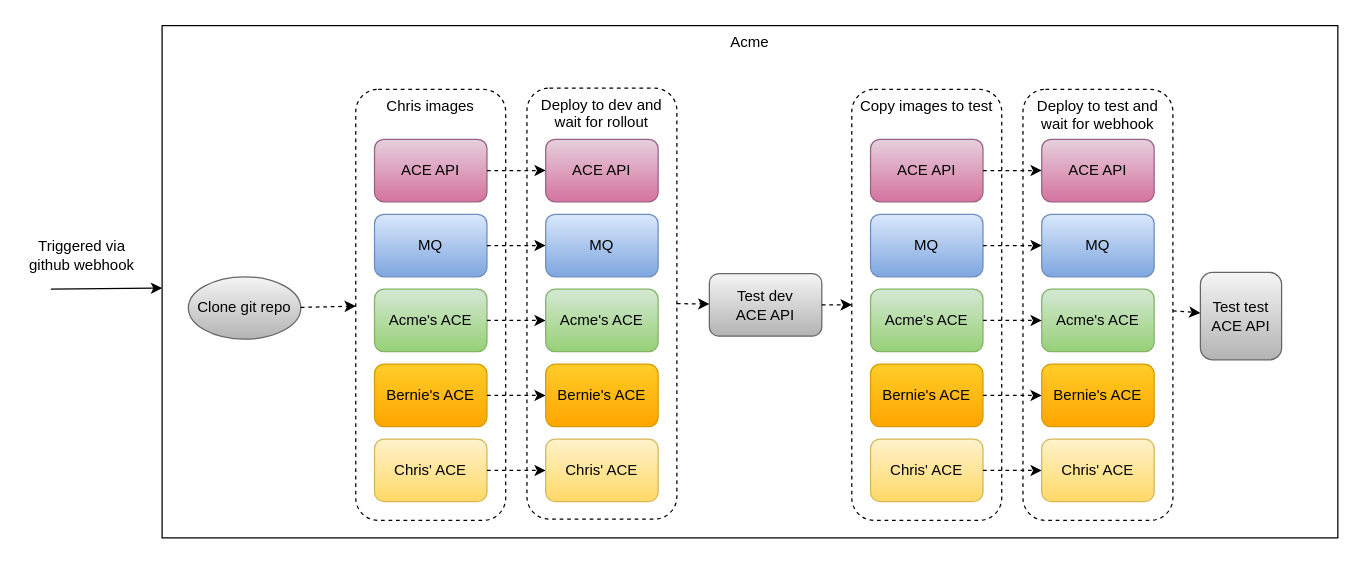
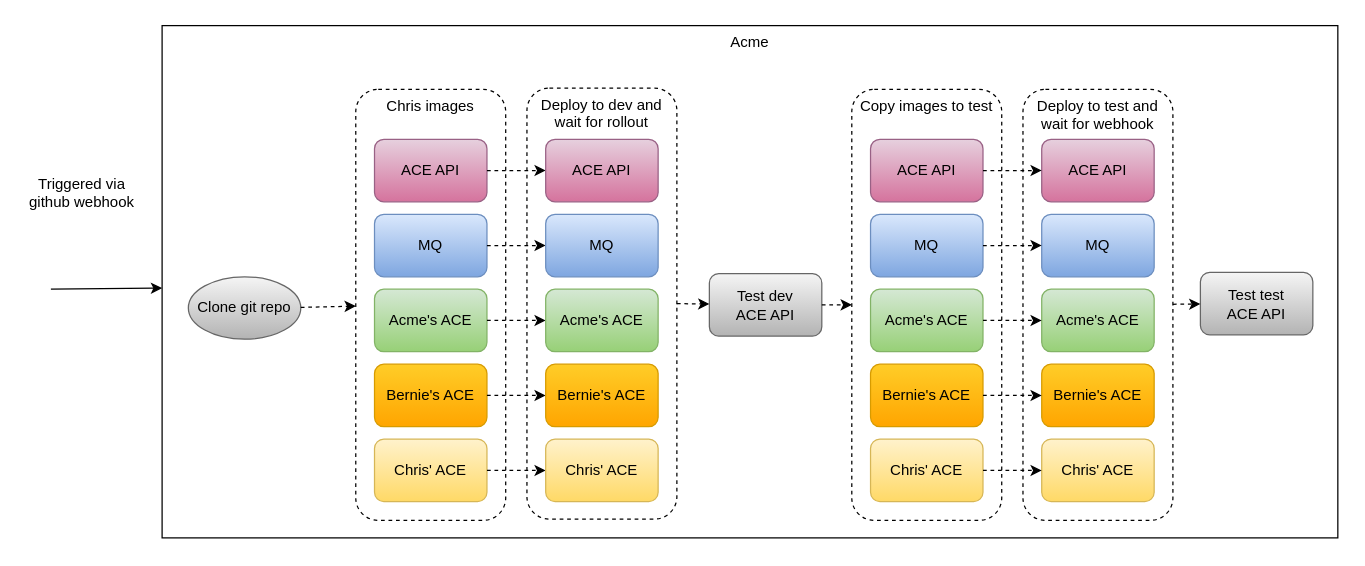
(82, 255) -> (82, 193)
(1241, 316) -> (1257, 304)
